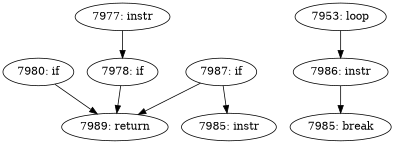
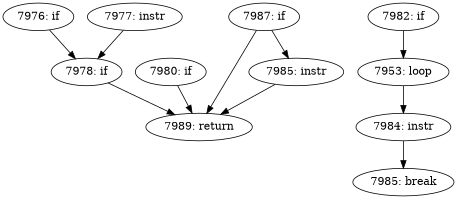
none -> (38, 17)
none -> (403, 17)
(341, 72) -> (403, 127)
none -> (251, 97)
